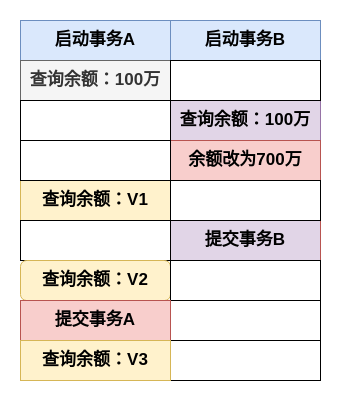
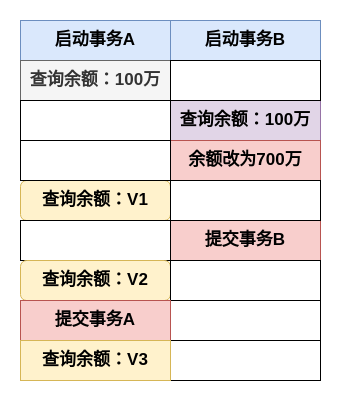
(96, 201) -> (96, 201)
(246, 241) -> (246, 241)
